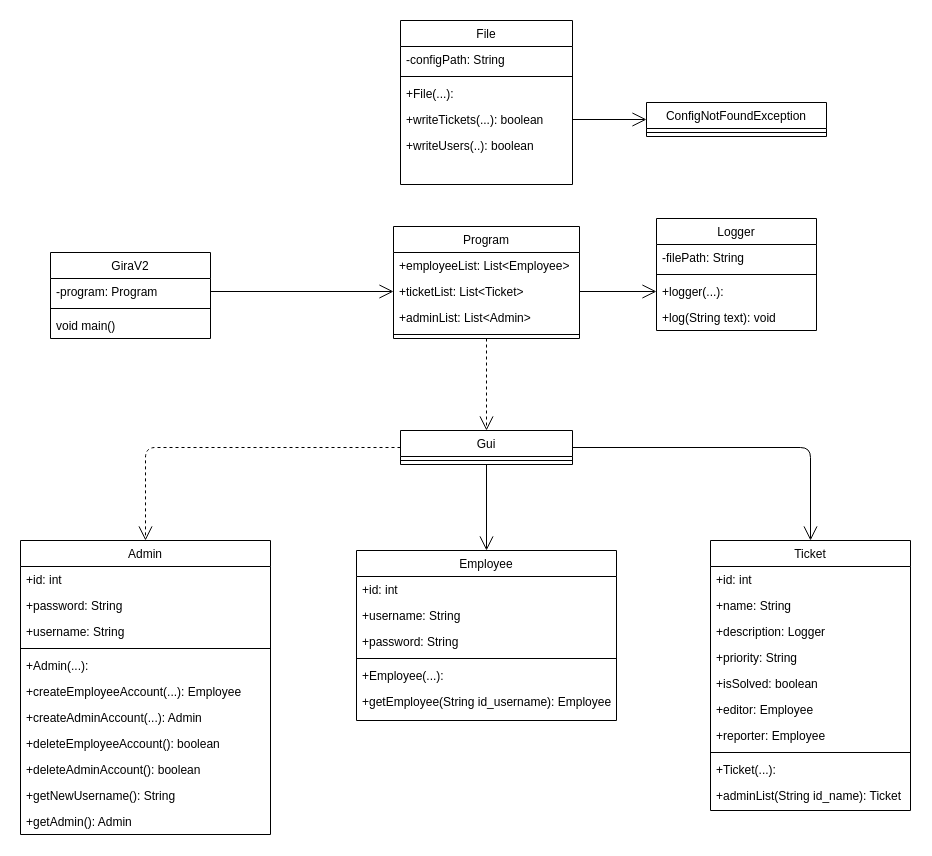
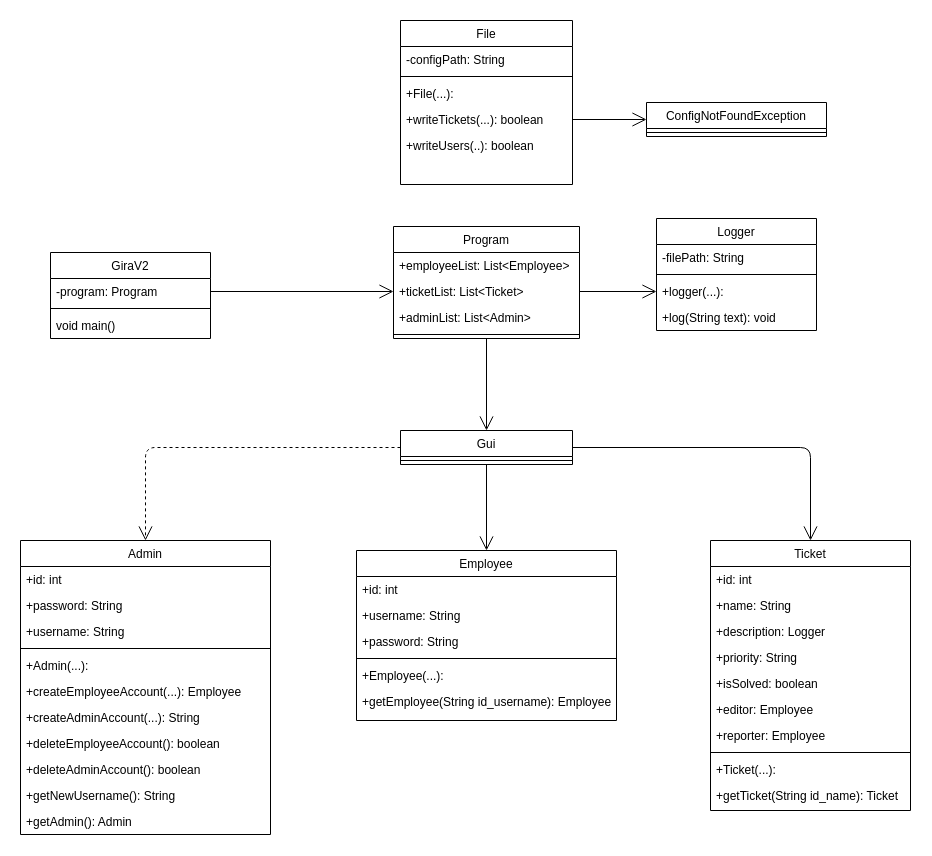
(487, 384) -> (487, 384)
(119, 718) -> (123, 718)
(818, 796) -> (819, 796)
